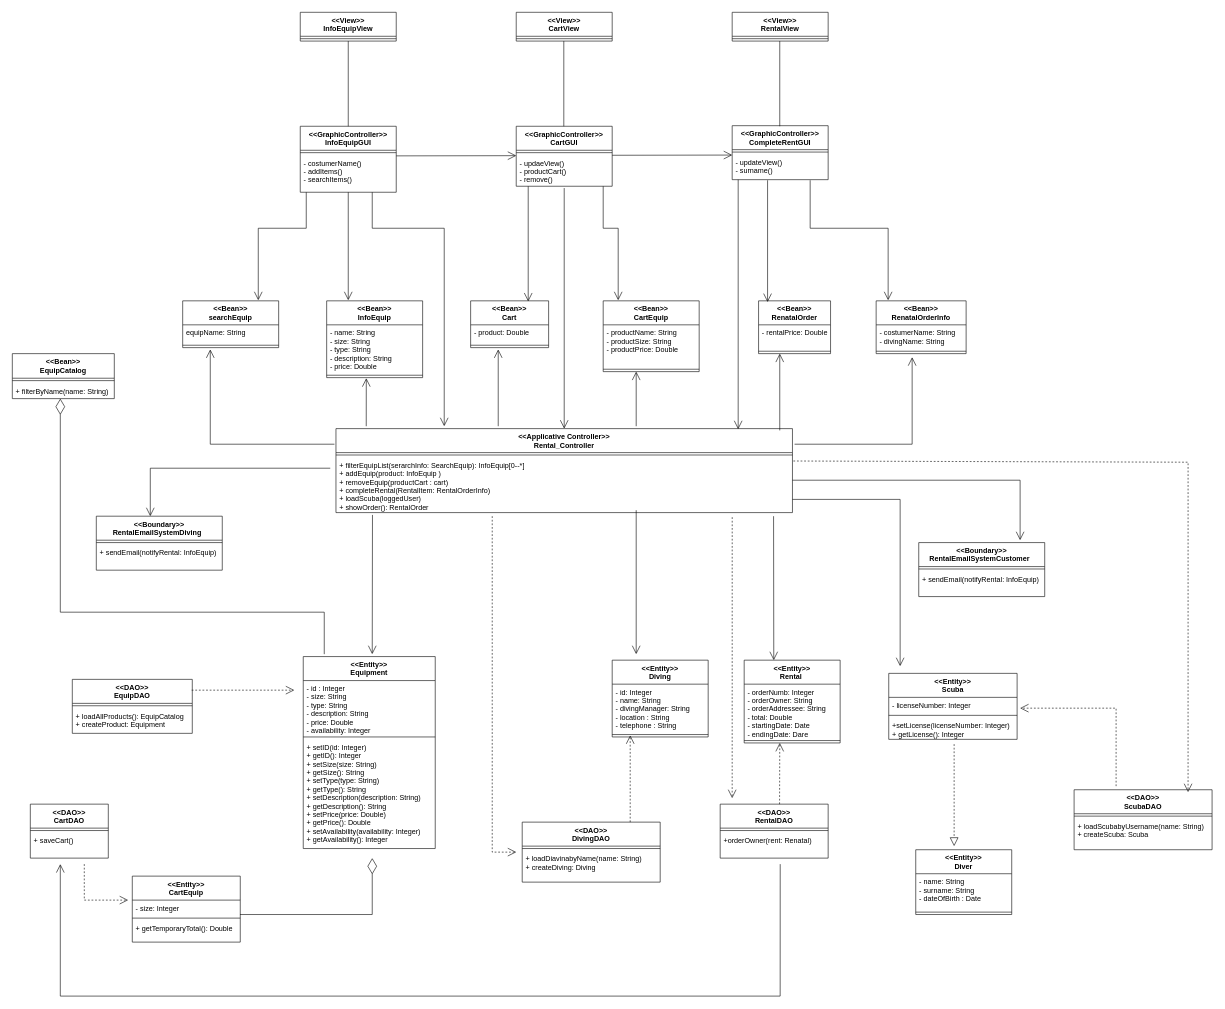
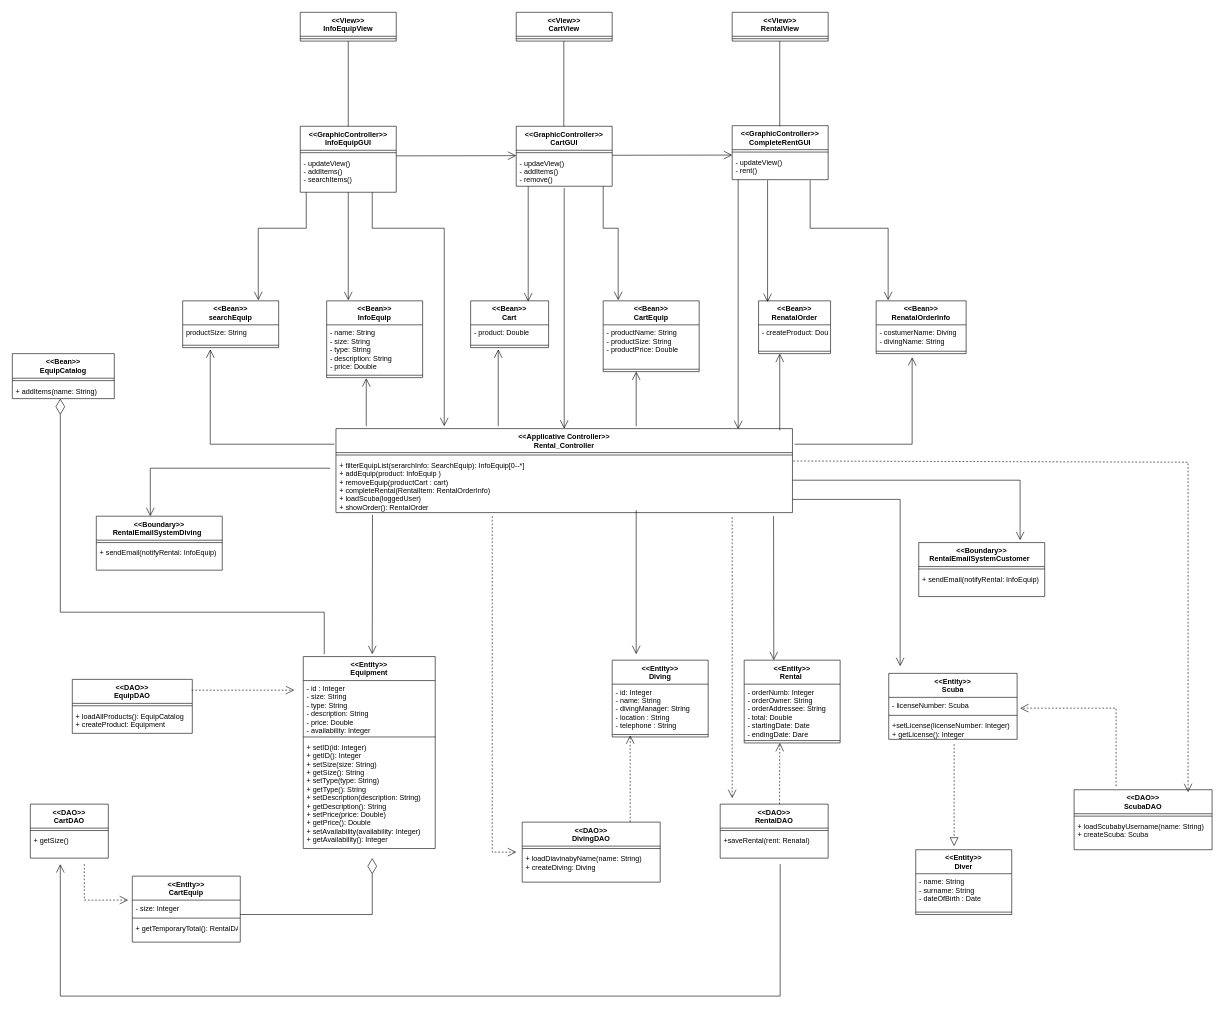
(335, 163) -> (330, 163)
(544, 163) -> (544, 163)
(762, 163) -> (762, 163)
(217, 333) -> (221, 333)
(799, 333) -> (805, 333)
(920, 333) -> (919, 333)
(66, 391) -> (60, 391)
(936, 706) -> (932, 706)
(57, 841) -> (54, 841)
(773, 841) -> (772, 841)
(189, 929) -> (195, 929)
